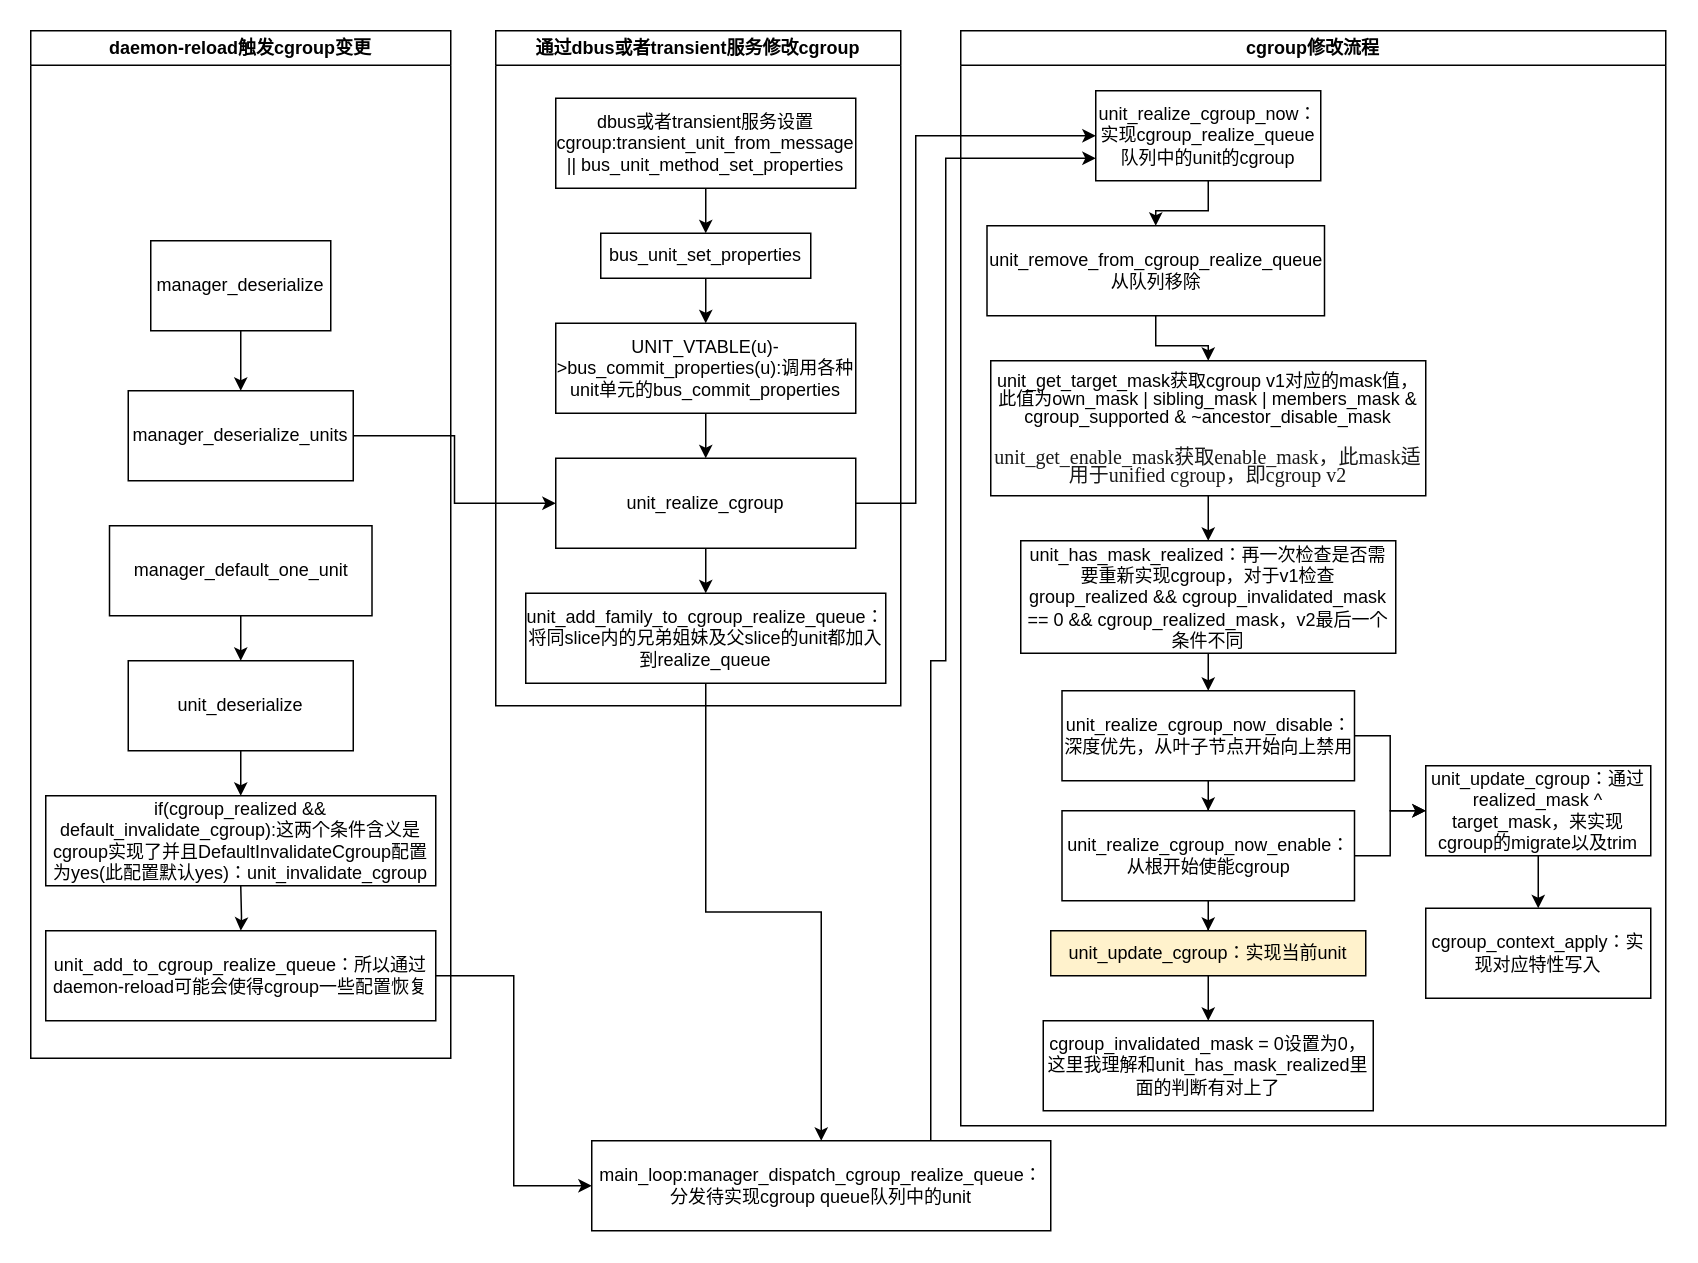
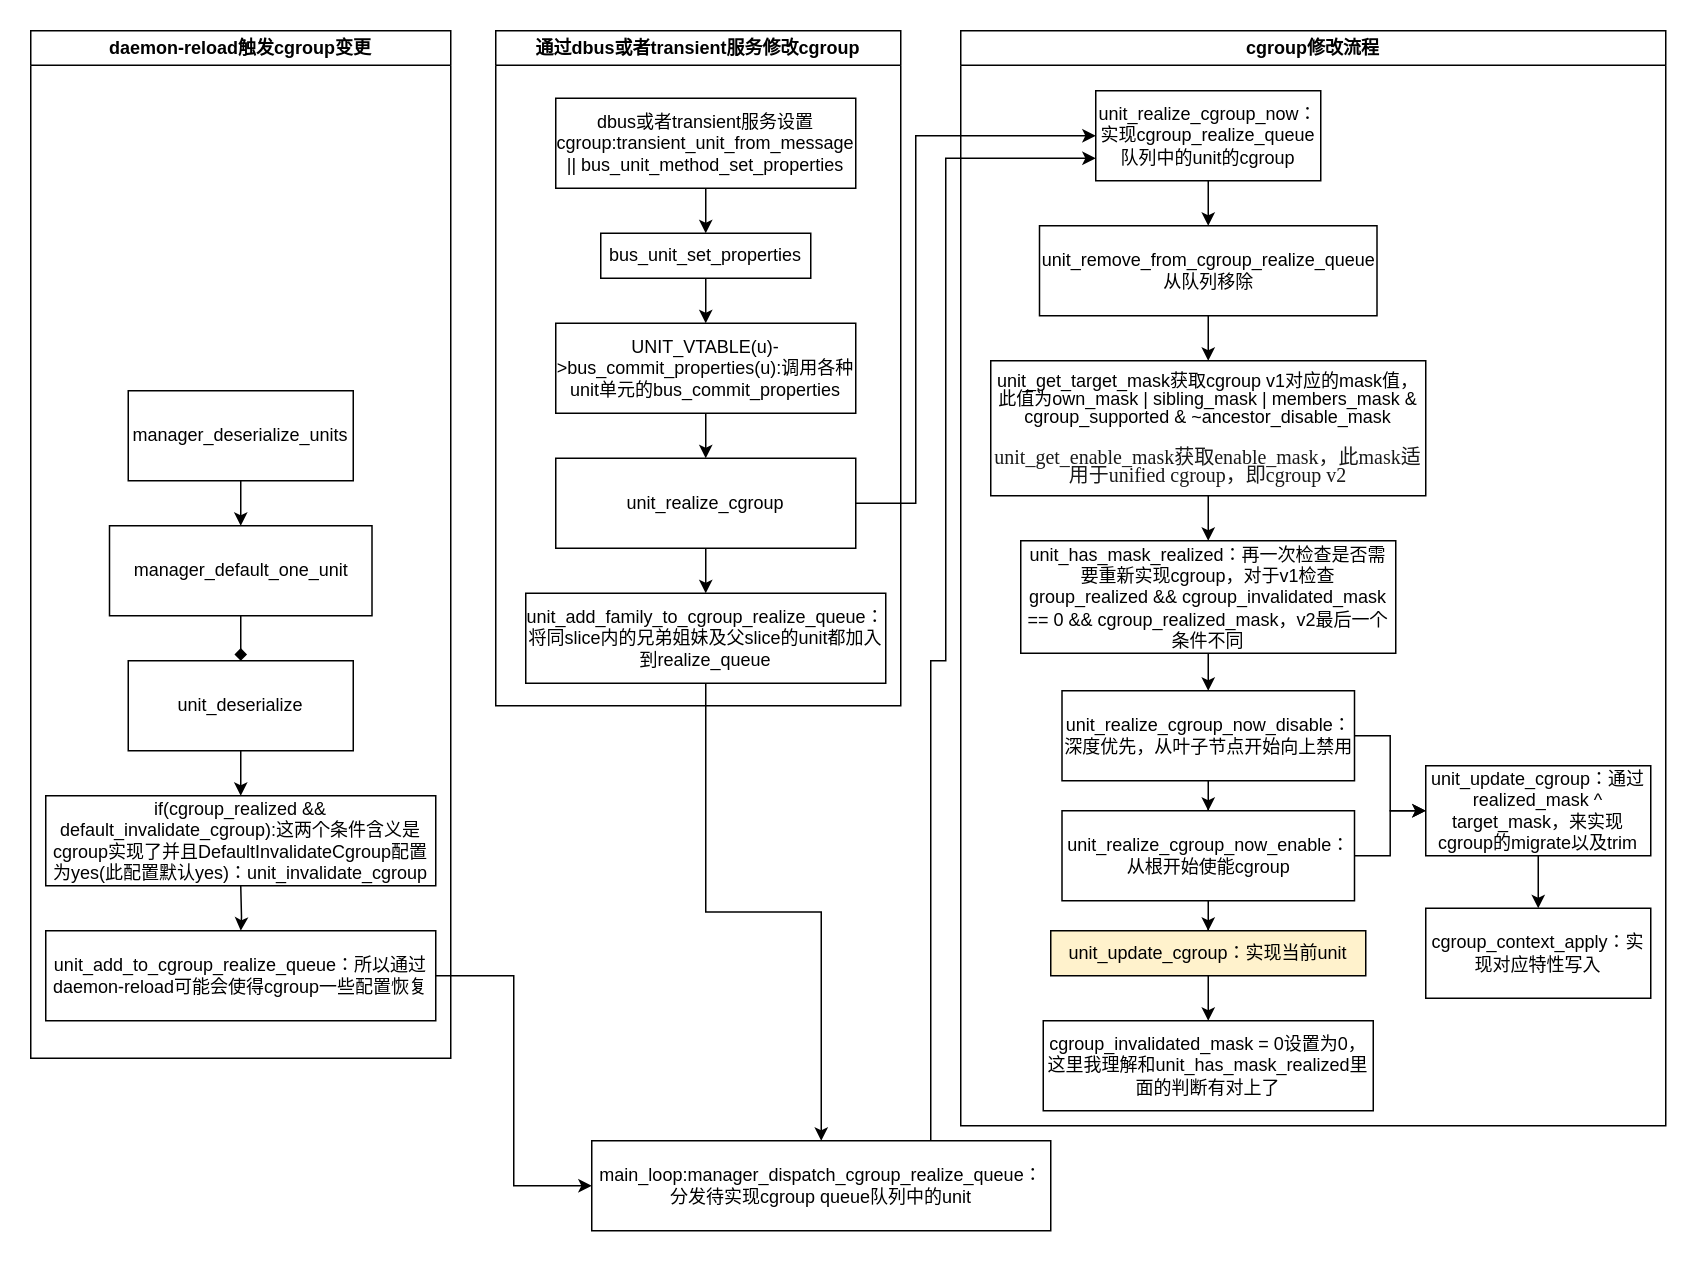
(1156, 271) -> (1208, 271)
(241, 286) -> none
(241, 356) -> none
(455, 464) -> (241, 509)
(241, 649) -> (241, 648)
